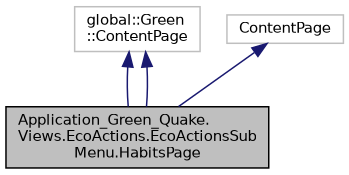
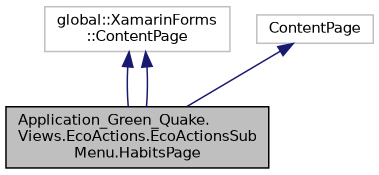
(137, 29) -> (137, 29)
